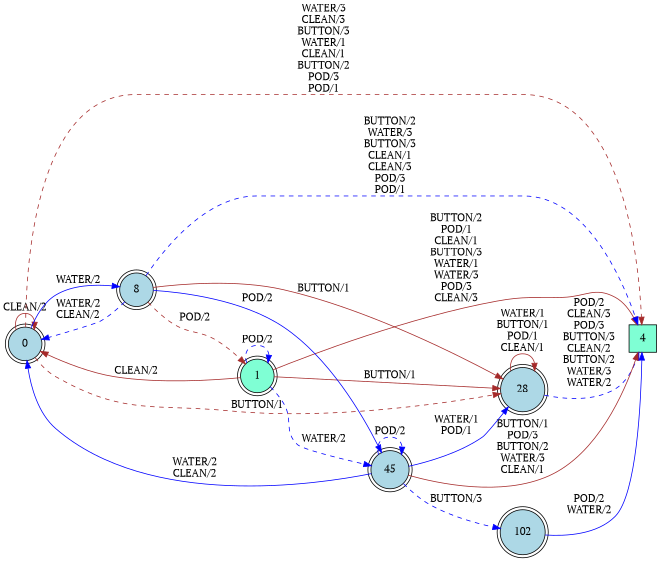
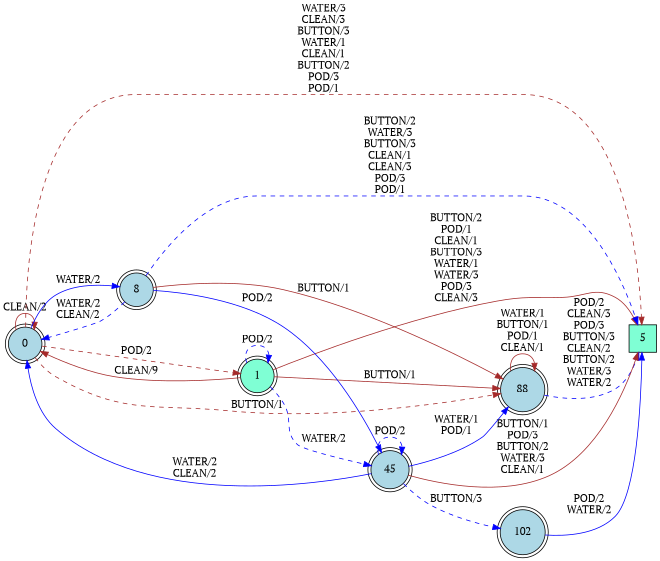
(193, 332) -> (138, 359)
(643, 339) -> (643, 339)
(136, 371) -> (136, 371)
(523, 390) -> (523, 390)
